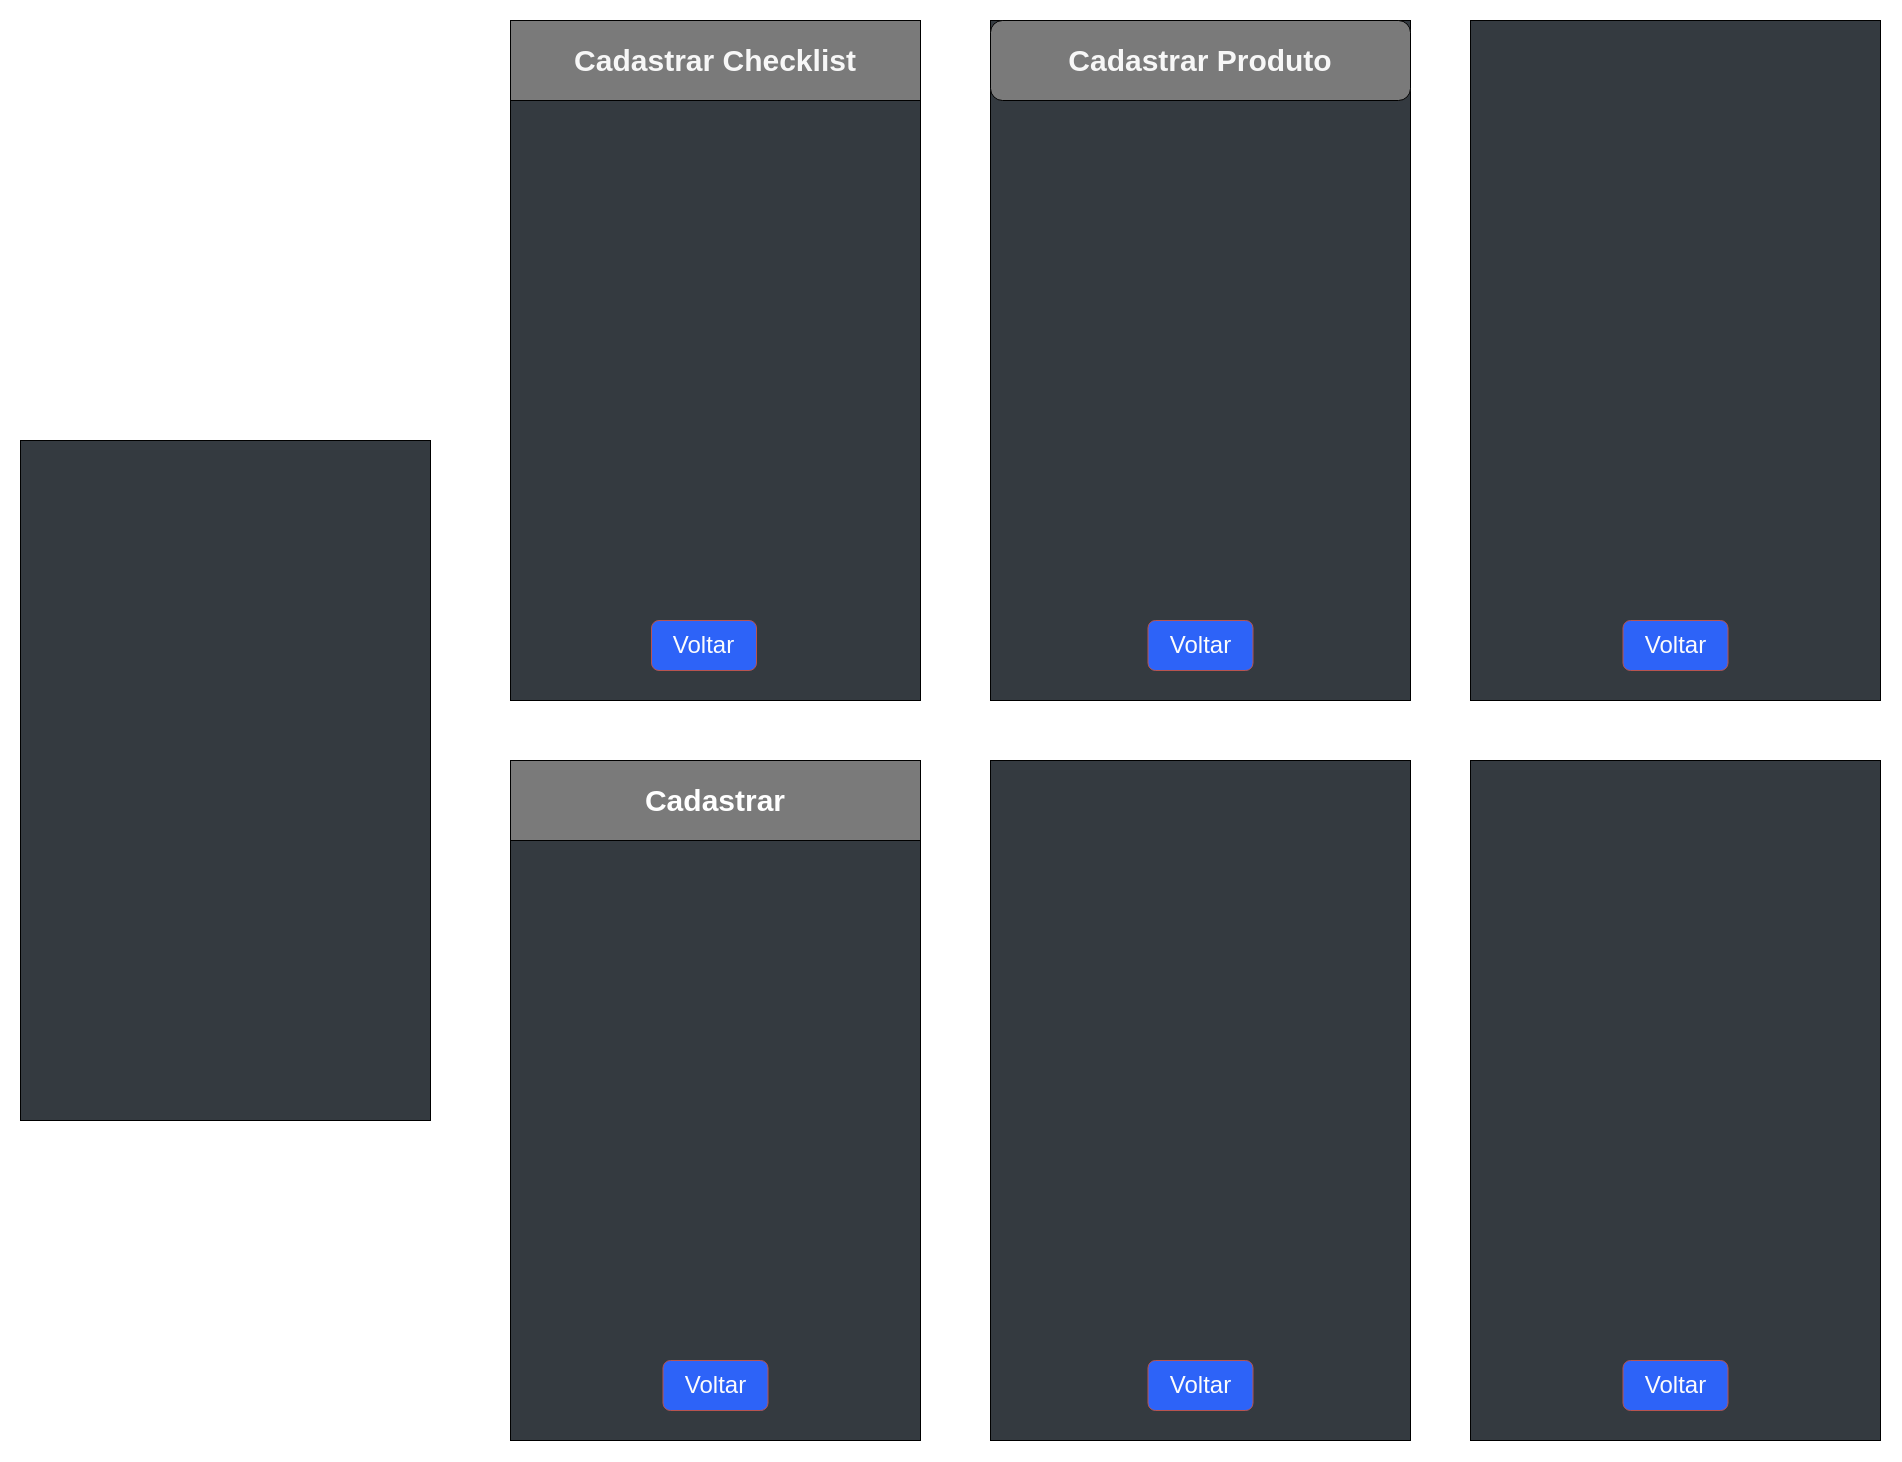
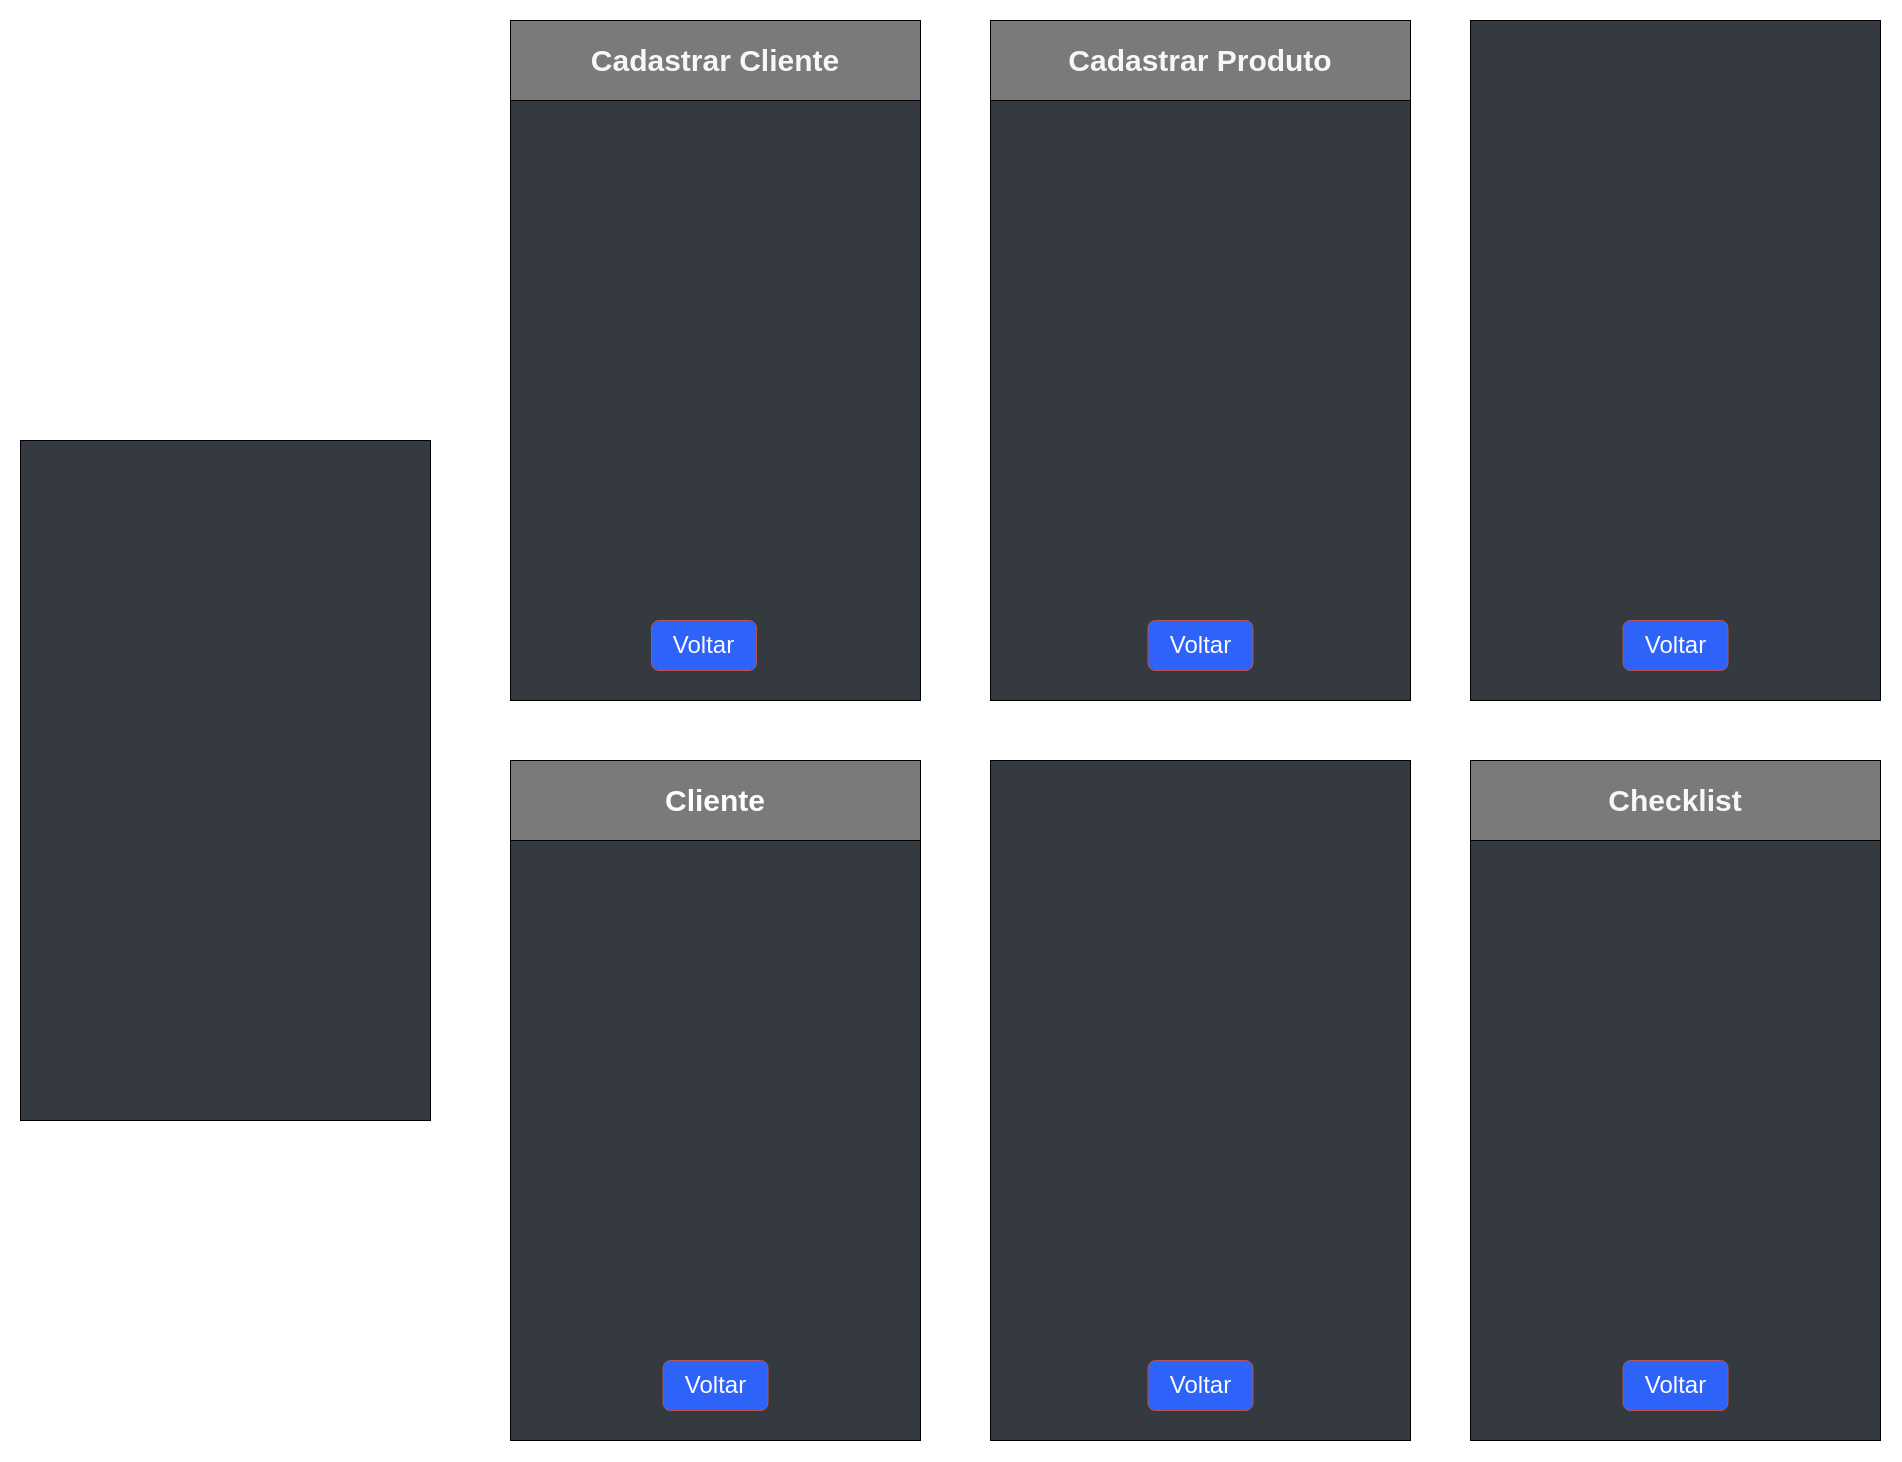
(716, 61) -> (716, 61)
(1201, 61) -> (1201, 61)
(716, 801) -> (716, 801)
none -> (1676, 801)
